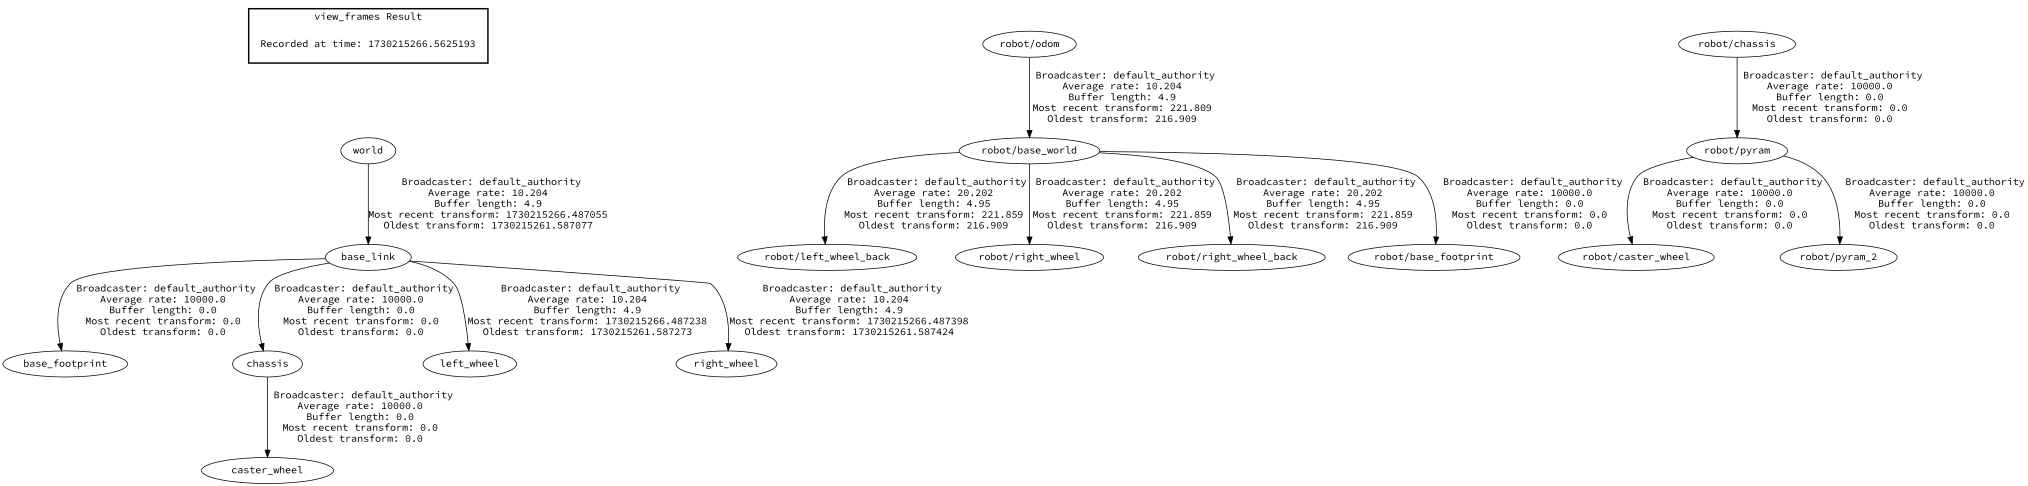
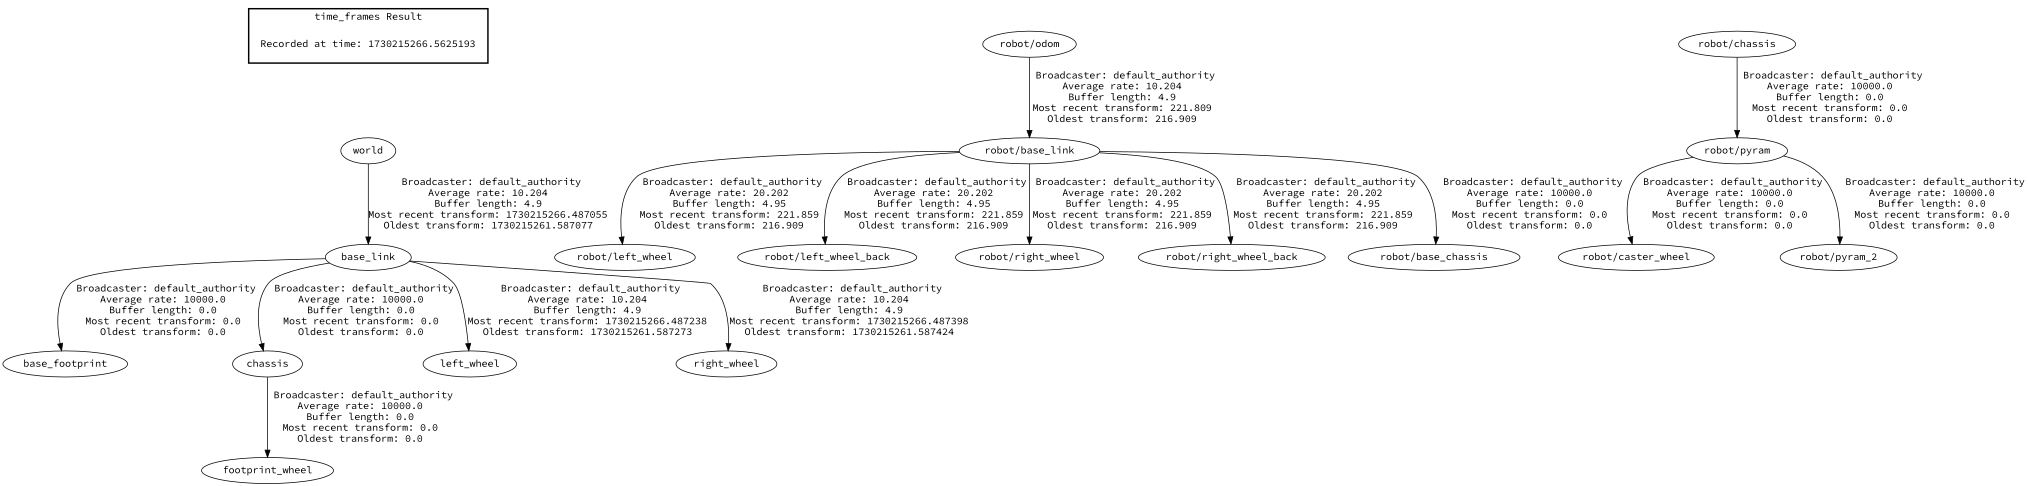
(368, 17) -> (368, 17)
(1030, 151) -> (1030, 151)
none -> (625, 257)
(1434, 257) -> (1434, 257)
(268, 471) -> (268, 471)
